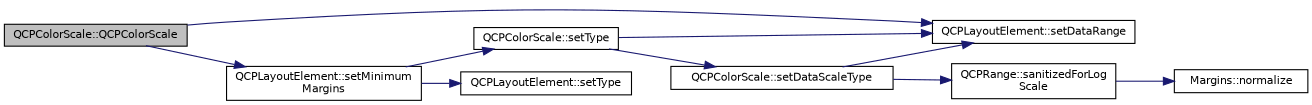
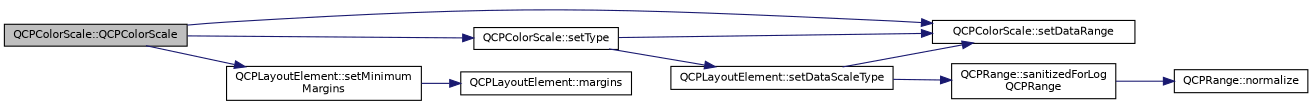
(1034, 32) -> (1034, 32)
(444, 59) -> (325, 37)
(782, 78) -> (782, 78)
(1034, 81) -> (1034, 81)
(1241, 81) -> (1241, 81)
(546, 83) -> (546, 83)
